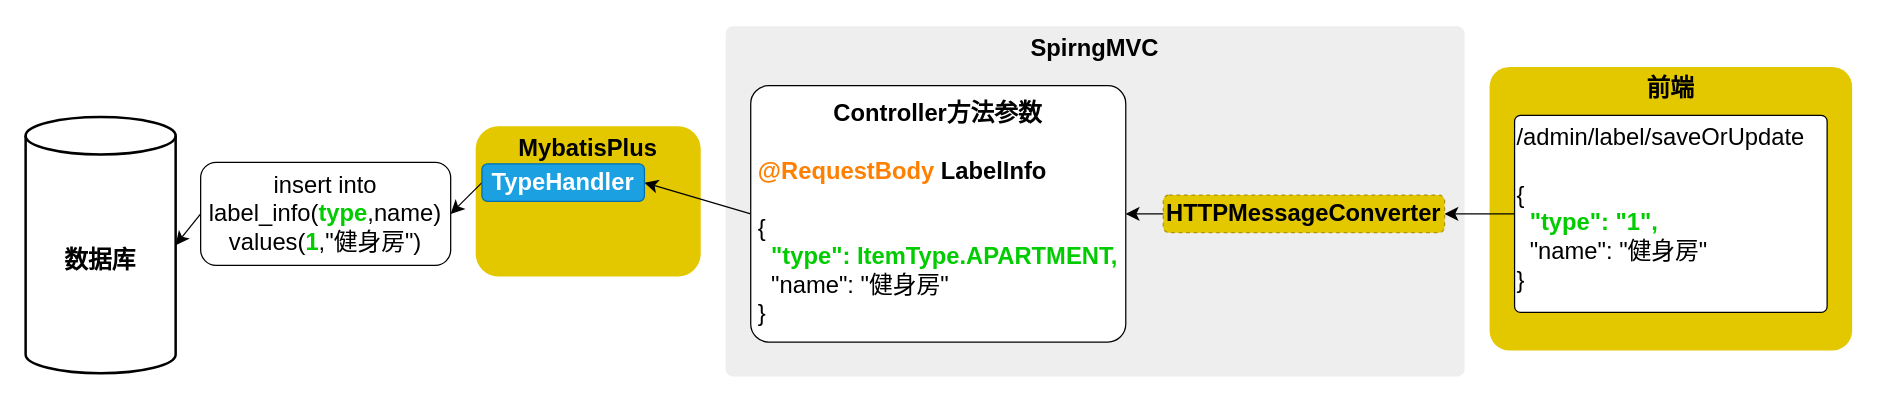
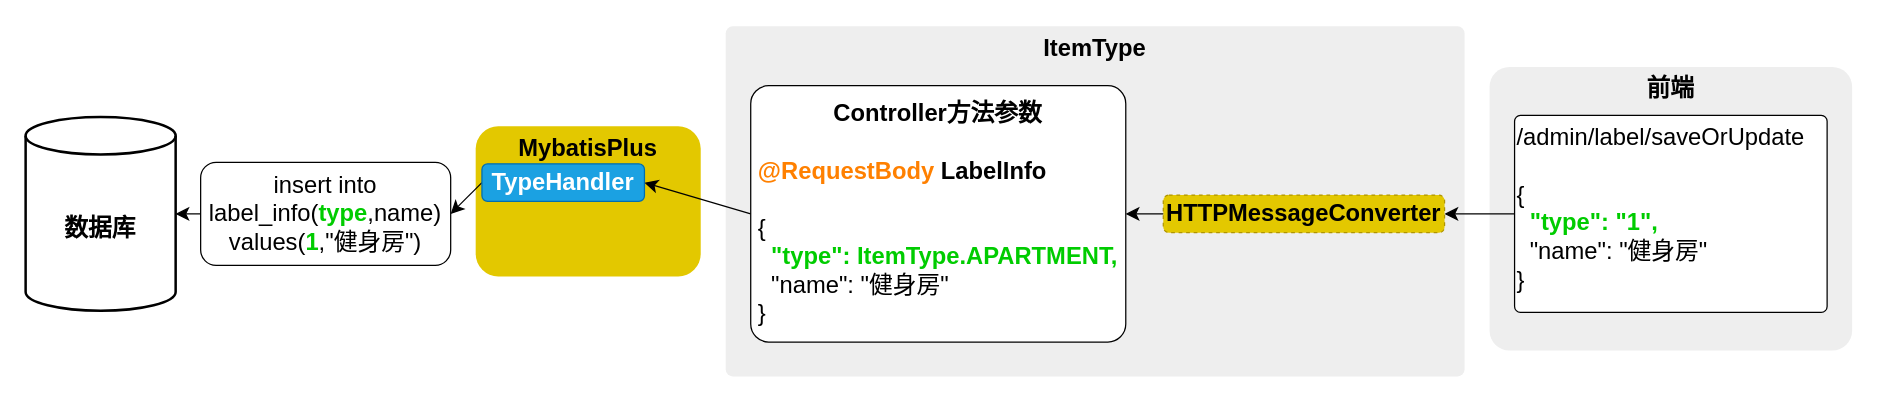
(1095, 50) -> (1095, 50)
(1671, 90) -> (1671, 90)
(101, 245) -> (101, 214)
